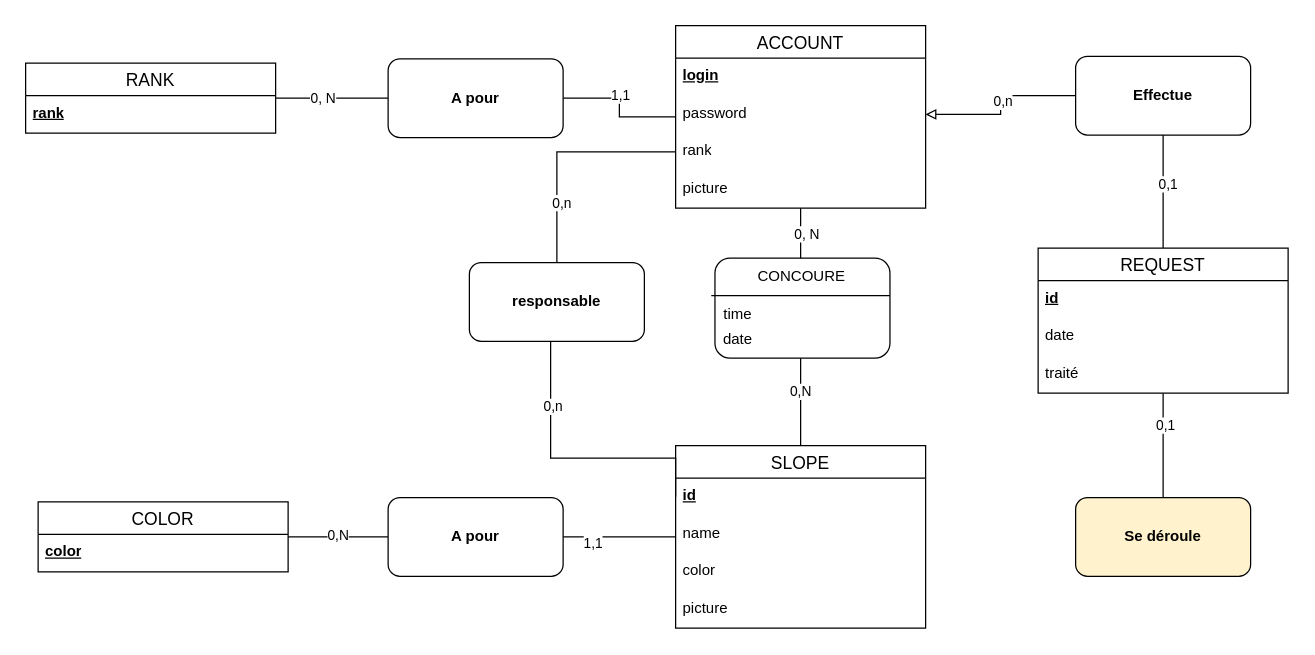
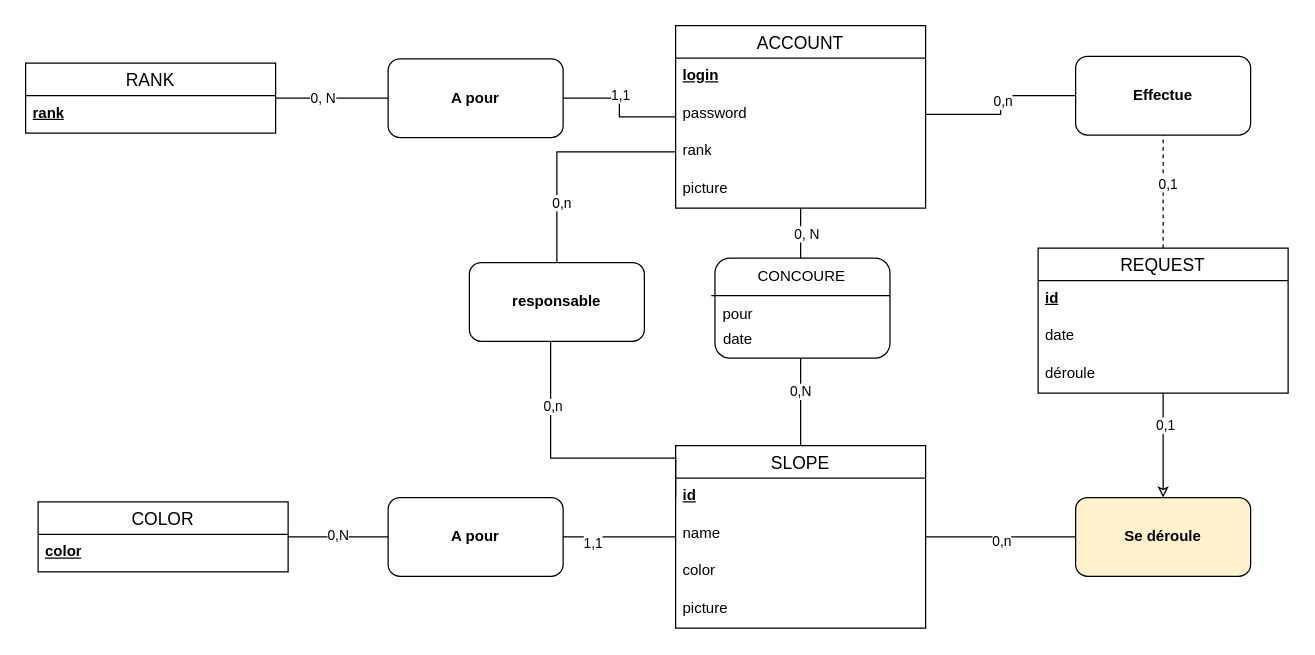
(937, 114) -> (932, 114)
(1163, 220) -> (1163, 220)
(738, 314) -> (738, 314)
(1069, 373) -> (1073, 373)
(1163, 491) -> (1163, 488)
none -> (1000, 537)
